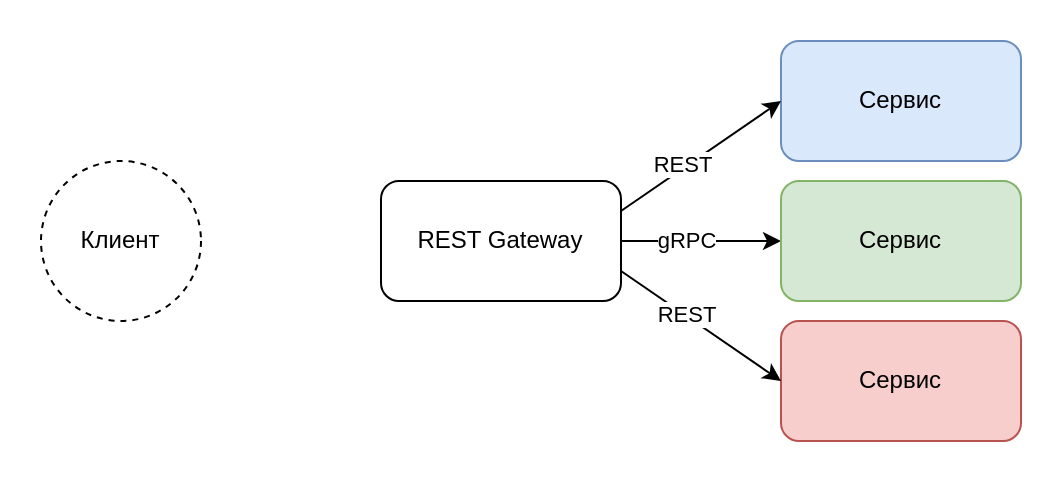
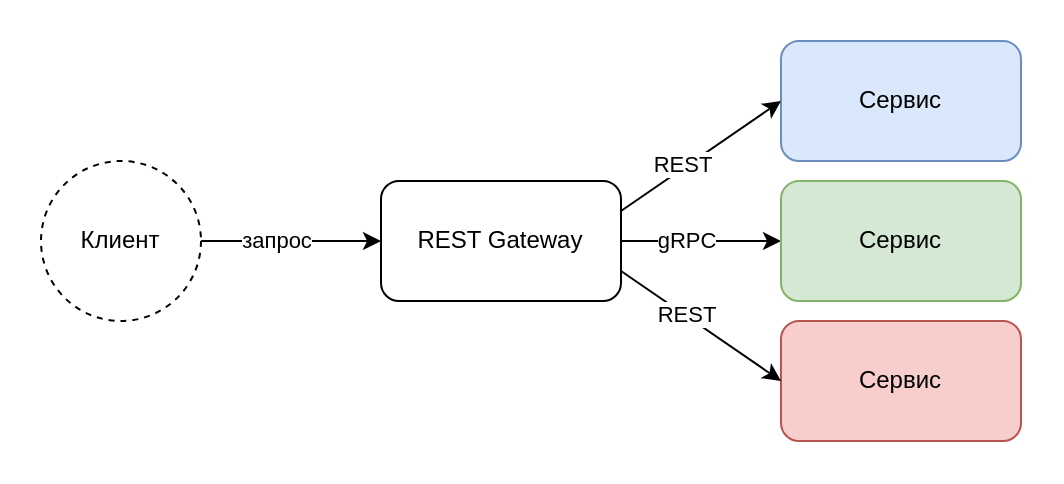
none -> (284, 241)
